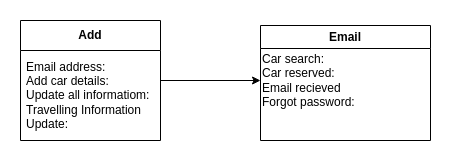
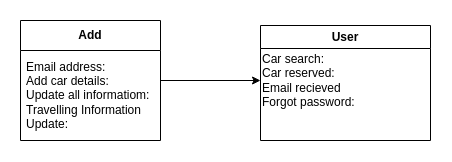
(346, 38) -> (346, 38)
